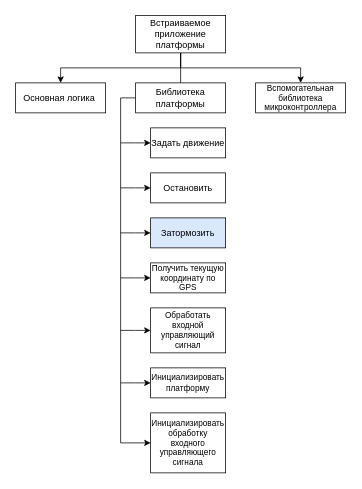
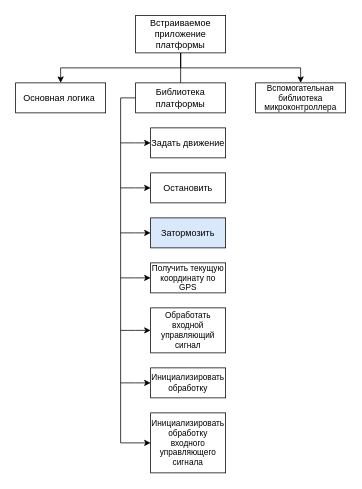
(188, 383) -> (188, 383)
